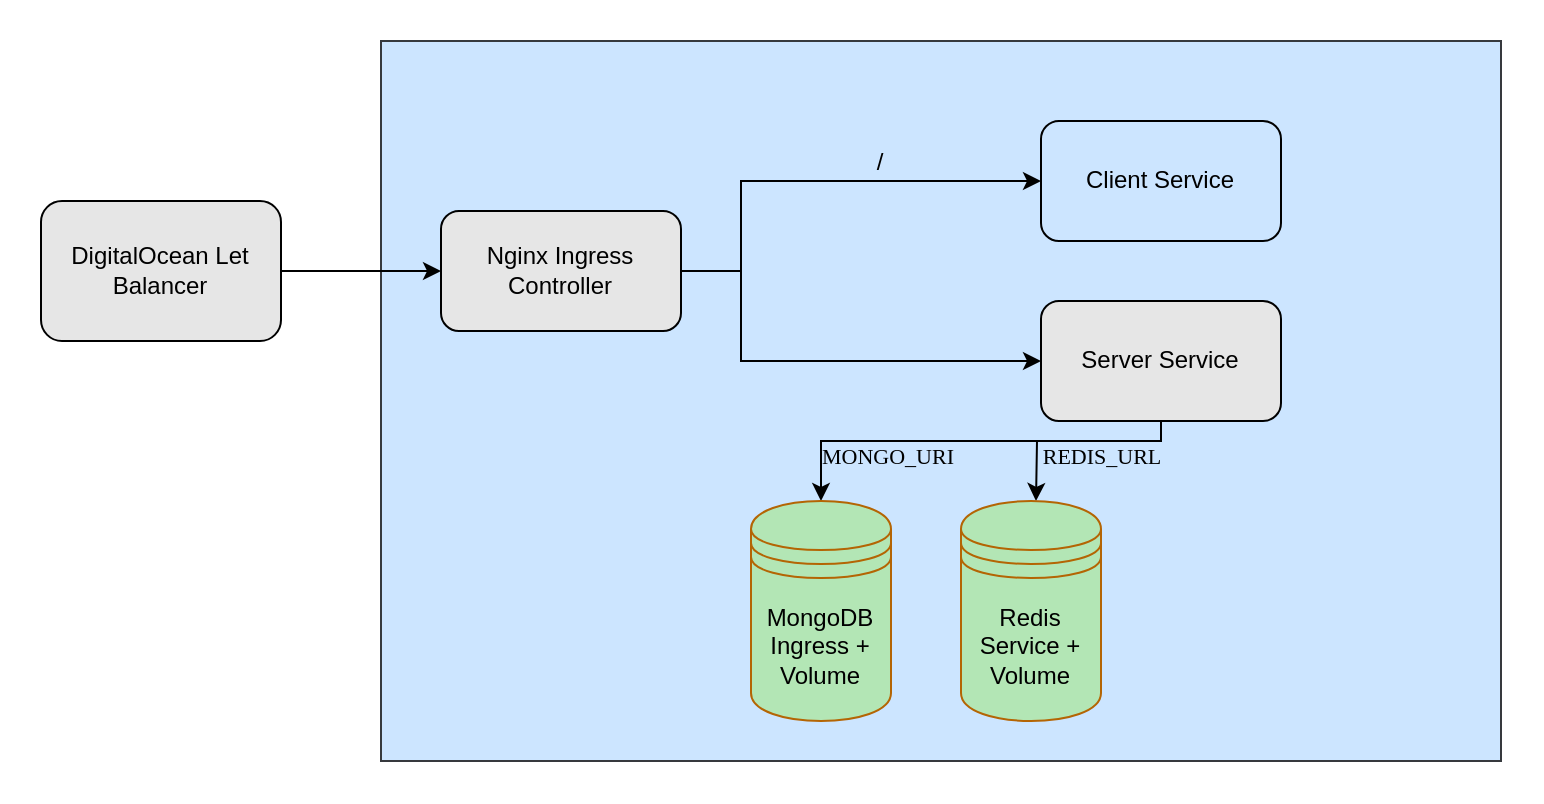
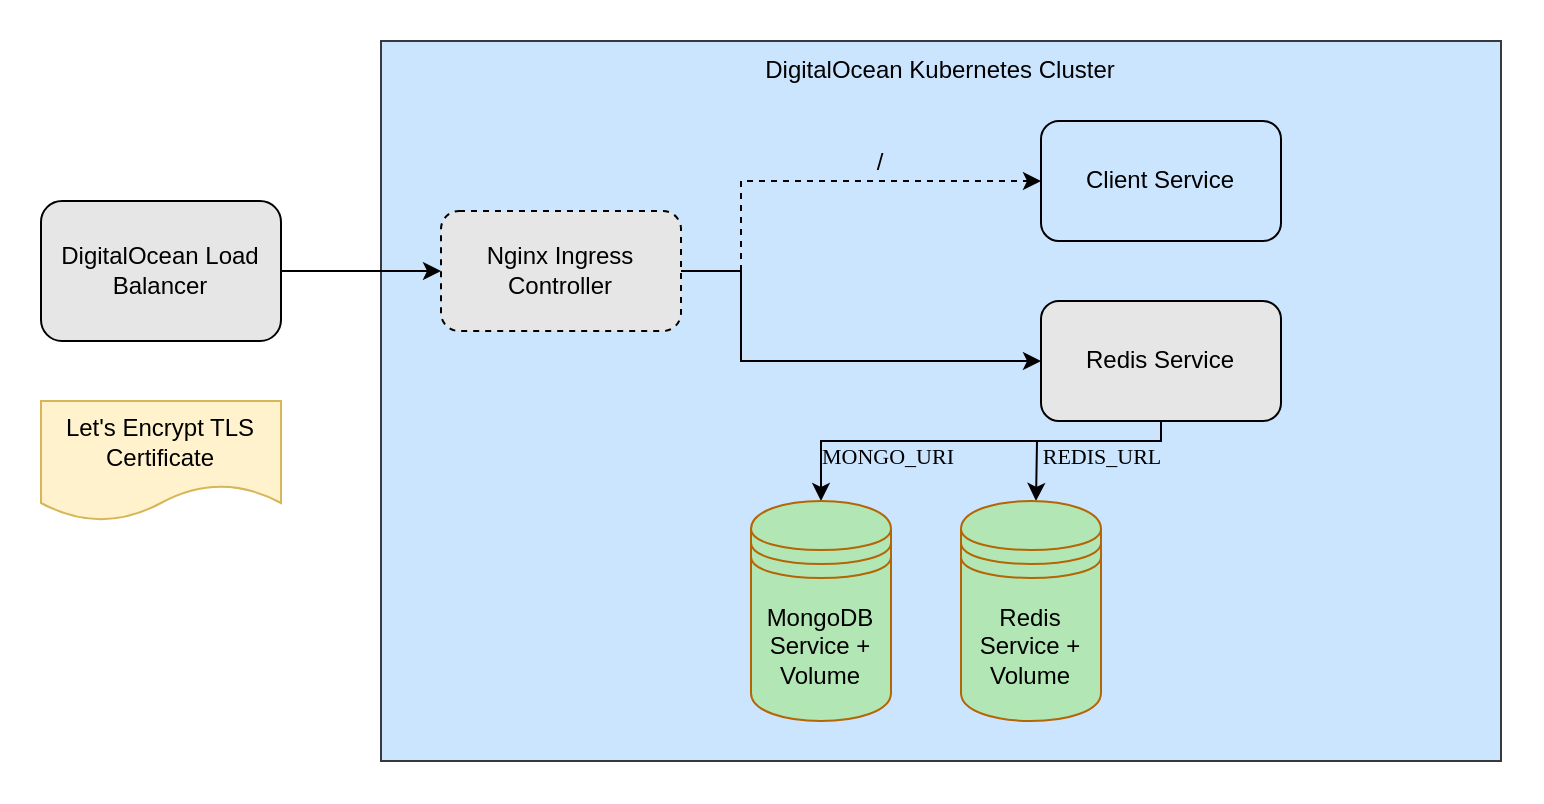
none -> (941, 71)
(840, 181) -> (840, 181)
(161, 271) -> (161, 271)
(561, 271) -> (561, 271)
(1161, 361) -> (1161, 361)
none -> (161, 461)
(821, 647) -> (821, 647)
